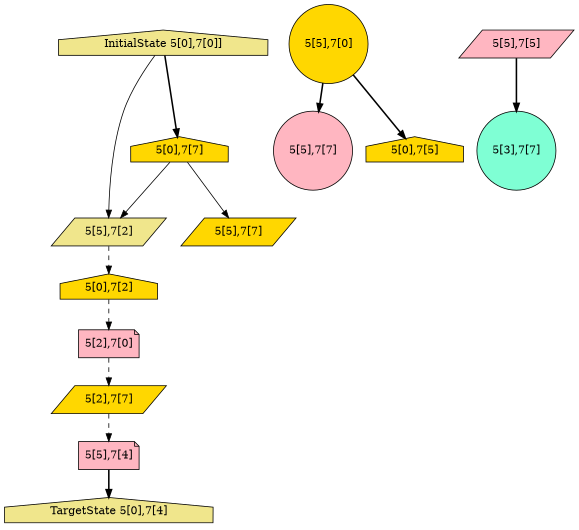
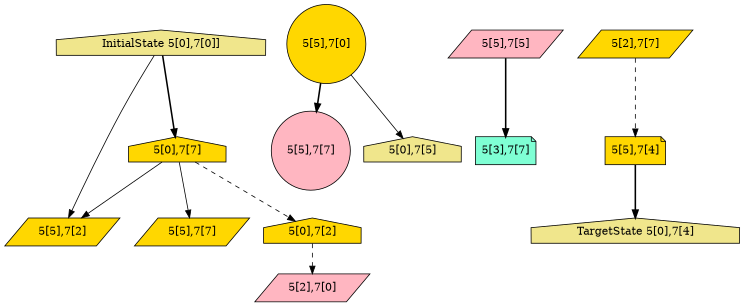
(377, 104) -> (375, 104)
(415, 151) -> (413, 151)
(516, 151) -> (506, 151)
(109, 232) -> (62, 232)
(109, 256) -> (242, 190)
(109, 344) -> (312, 288)
(109, 368) -> none
(109, 456) -> (635, 151)
